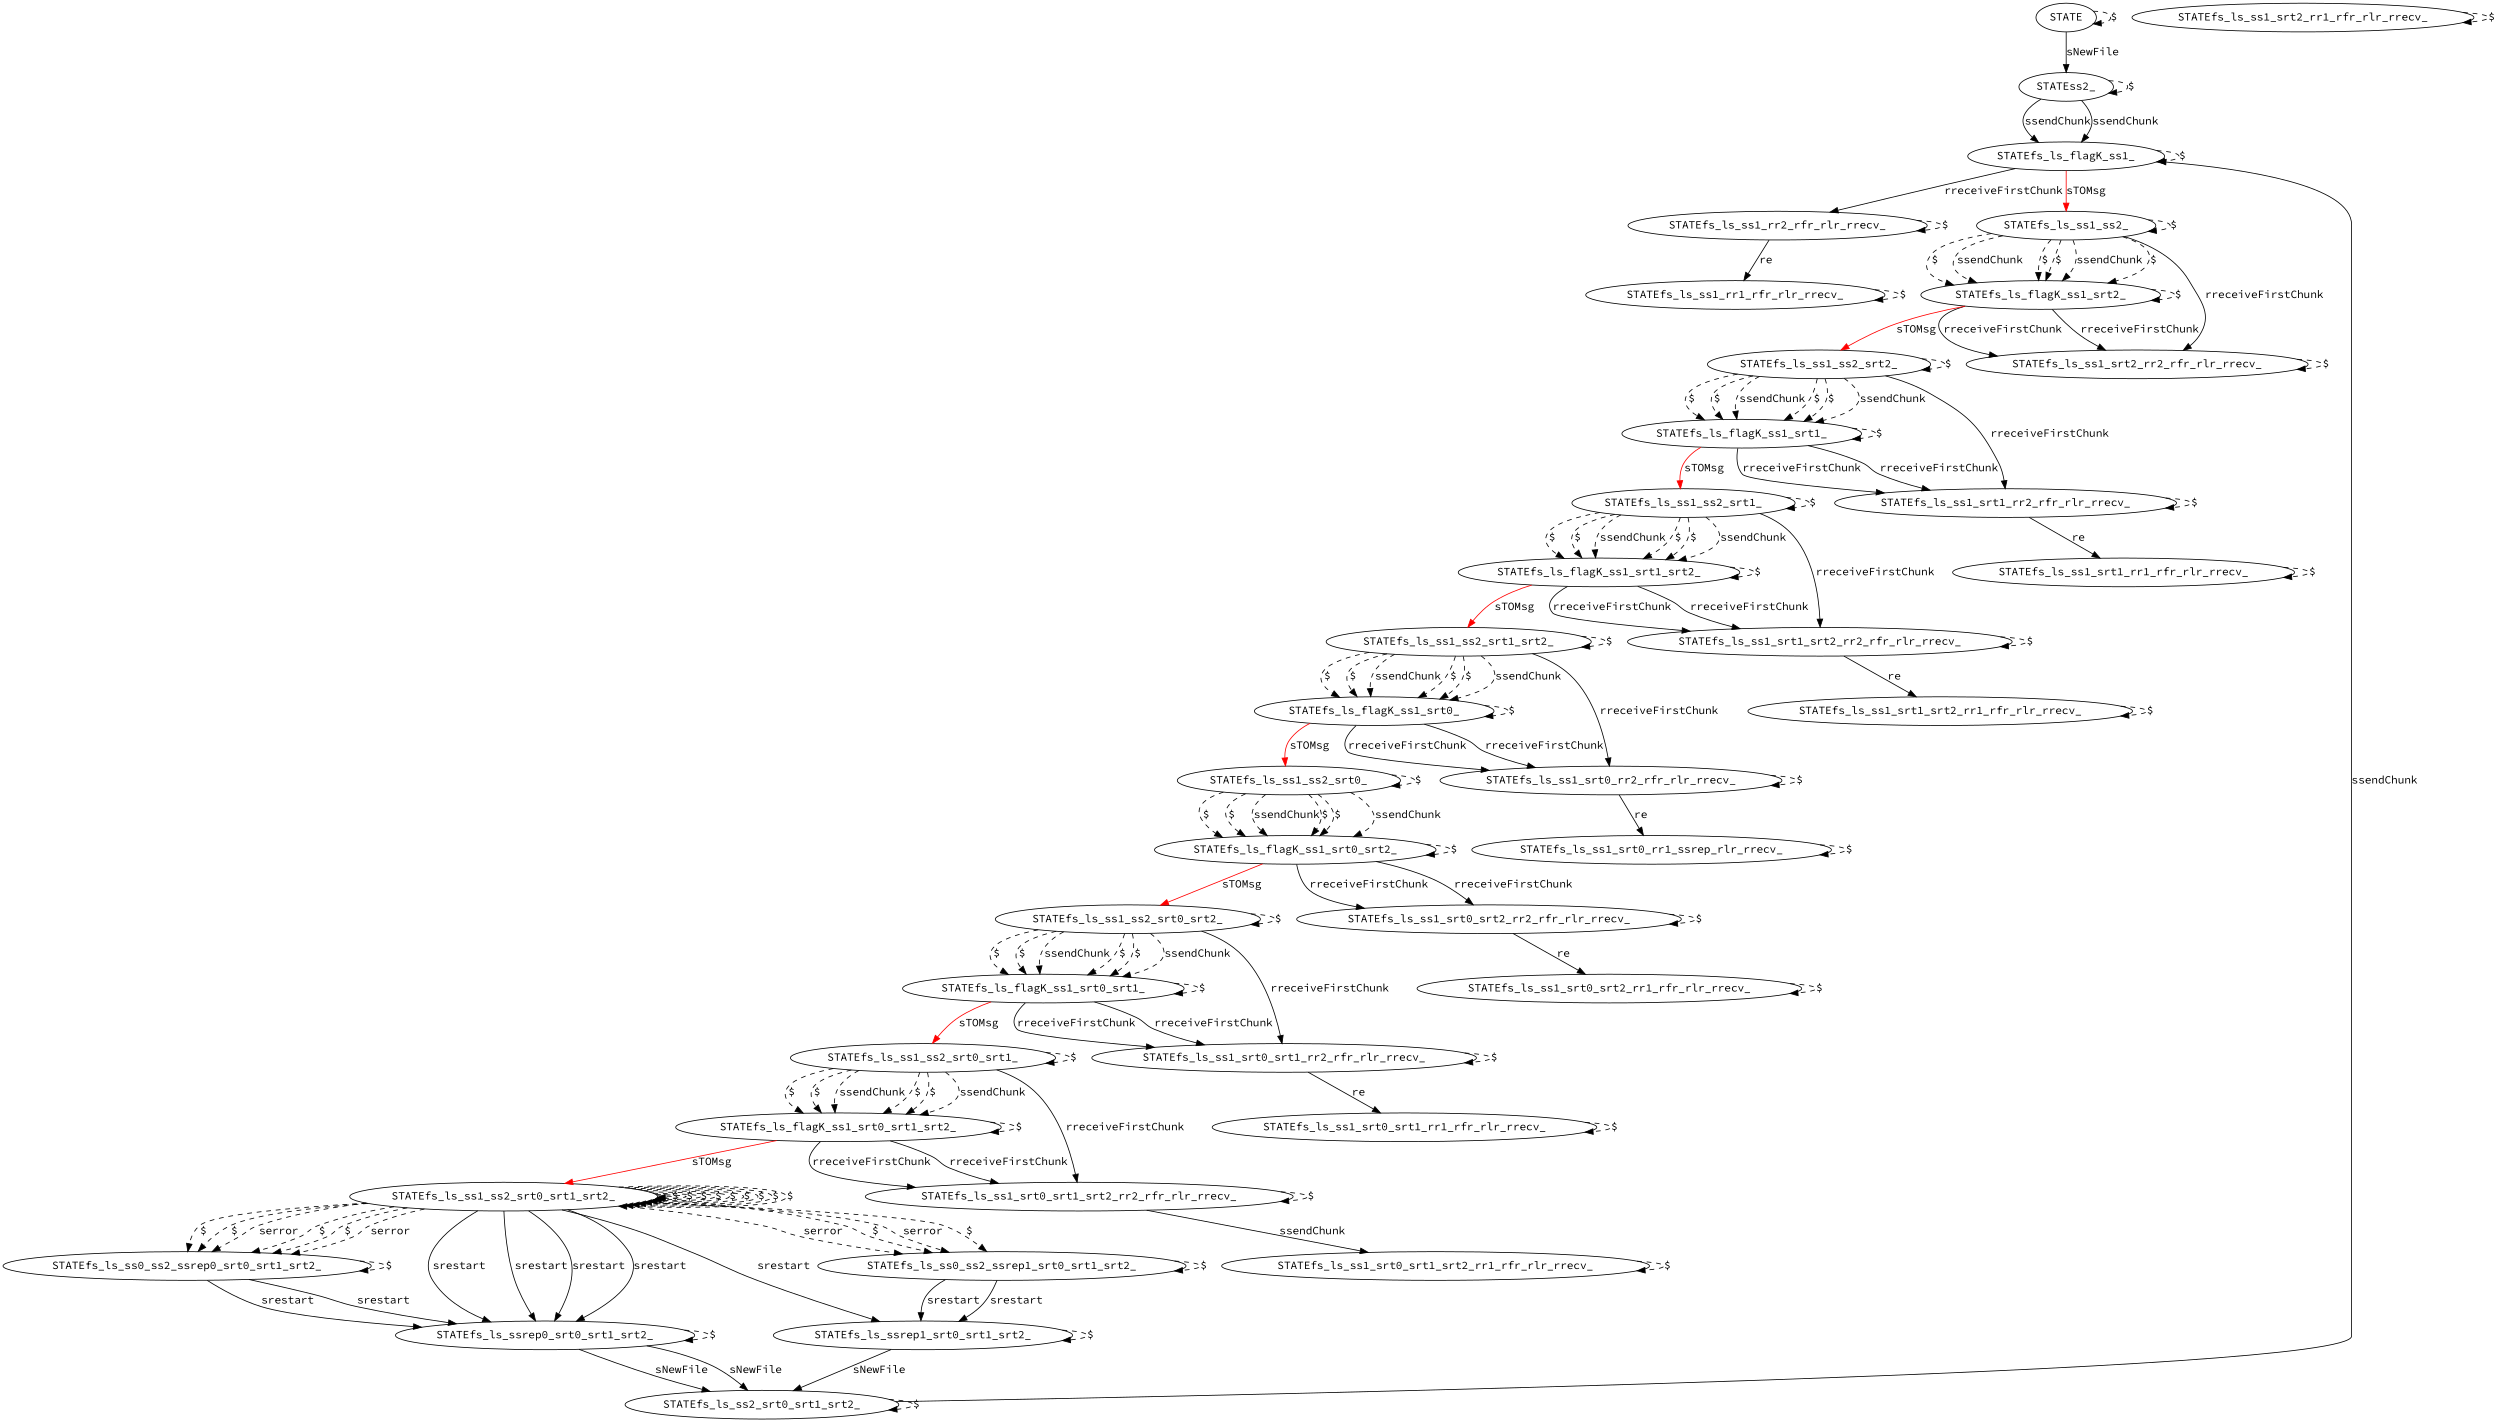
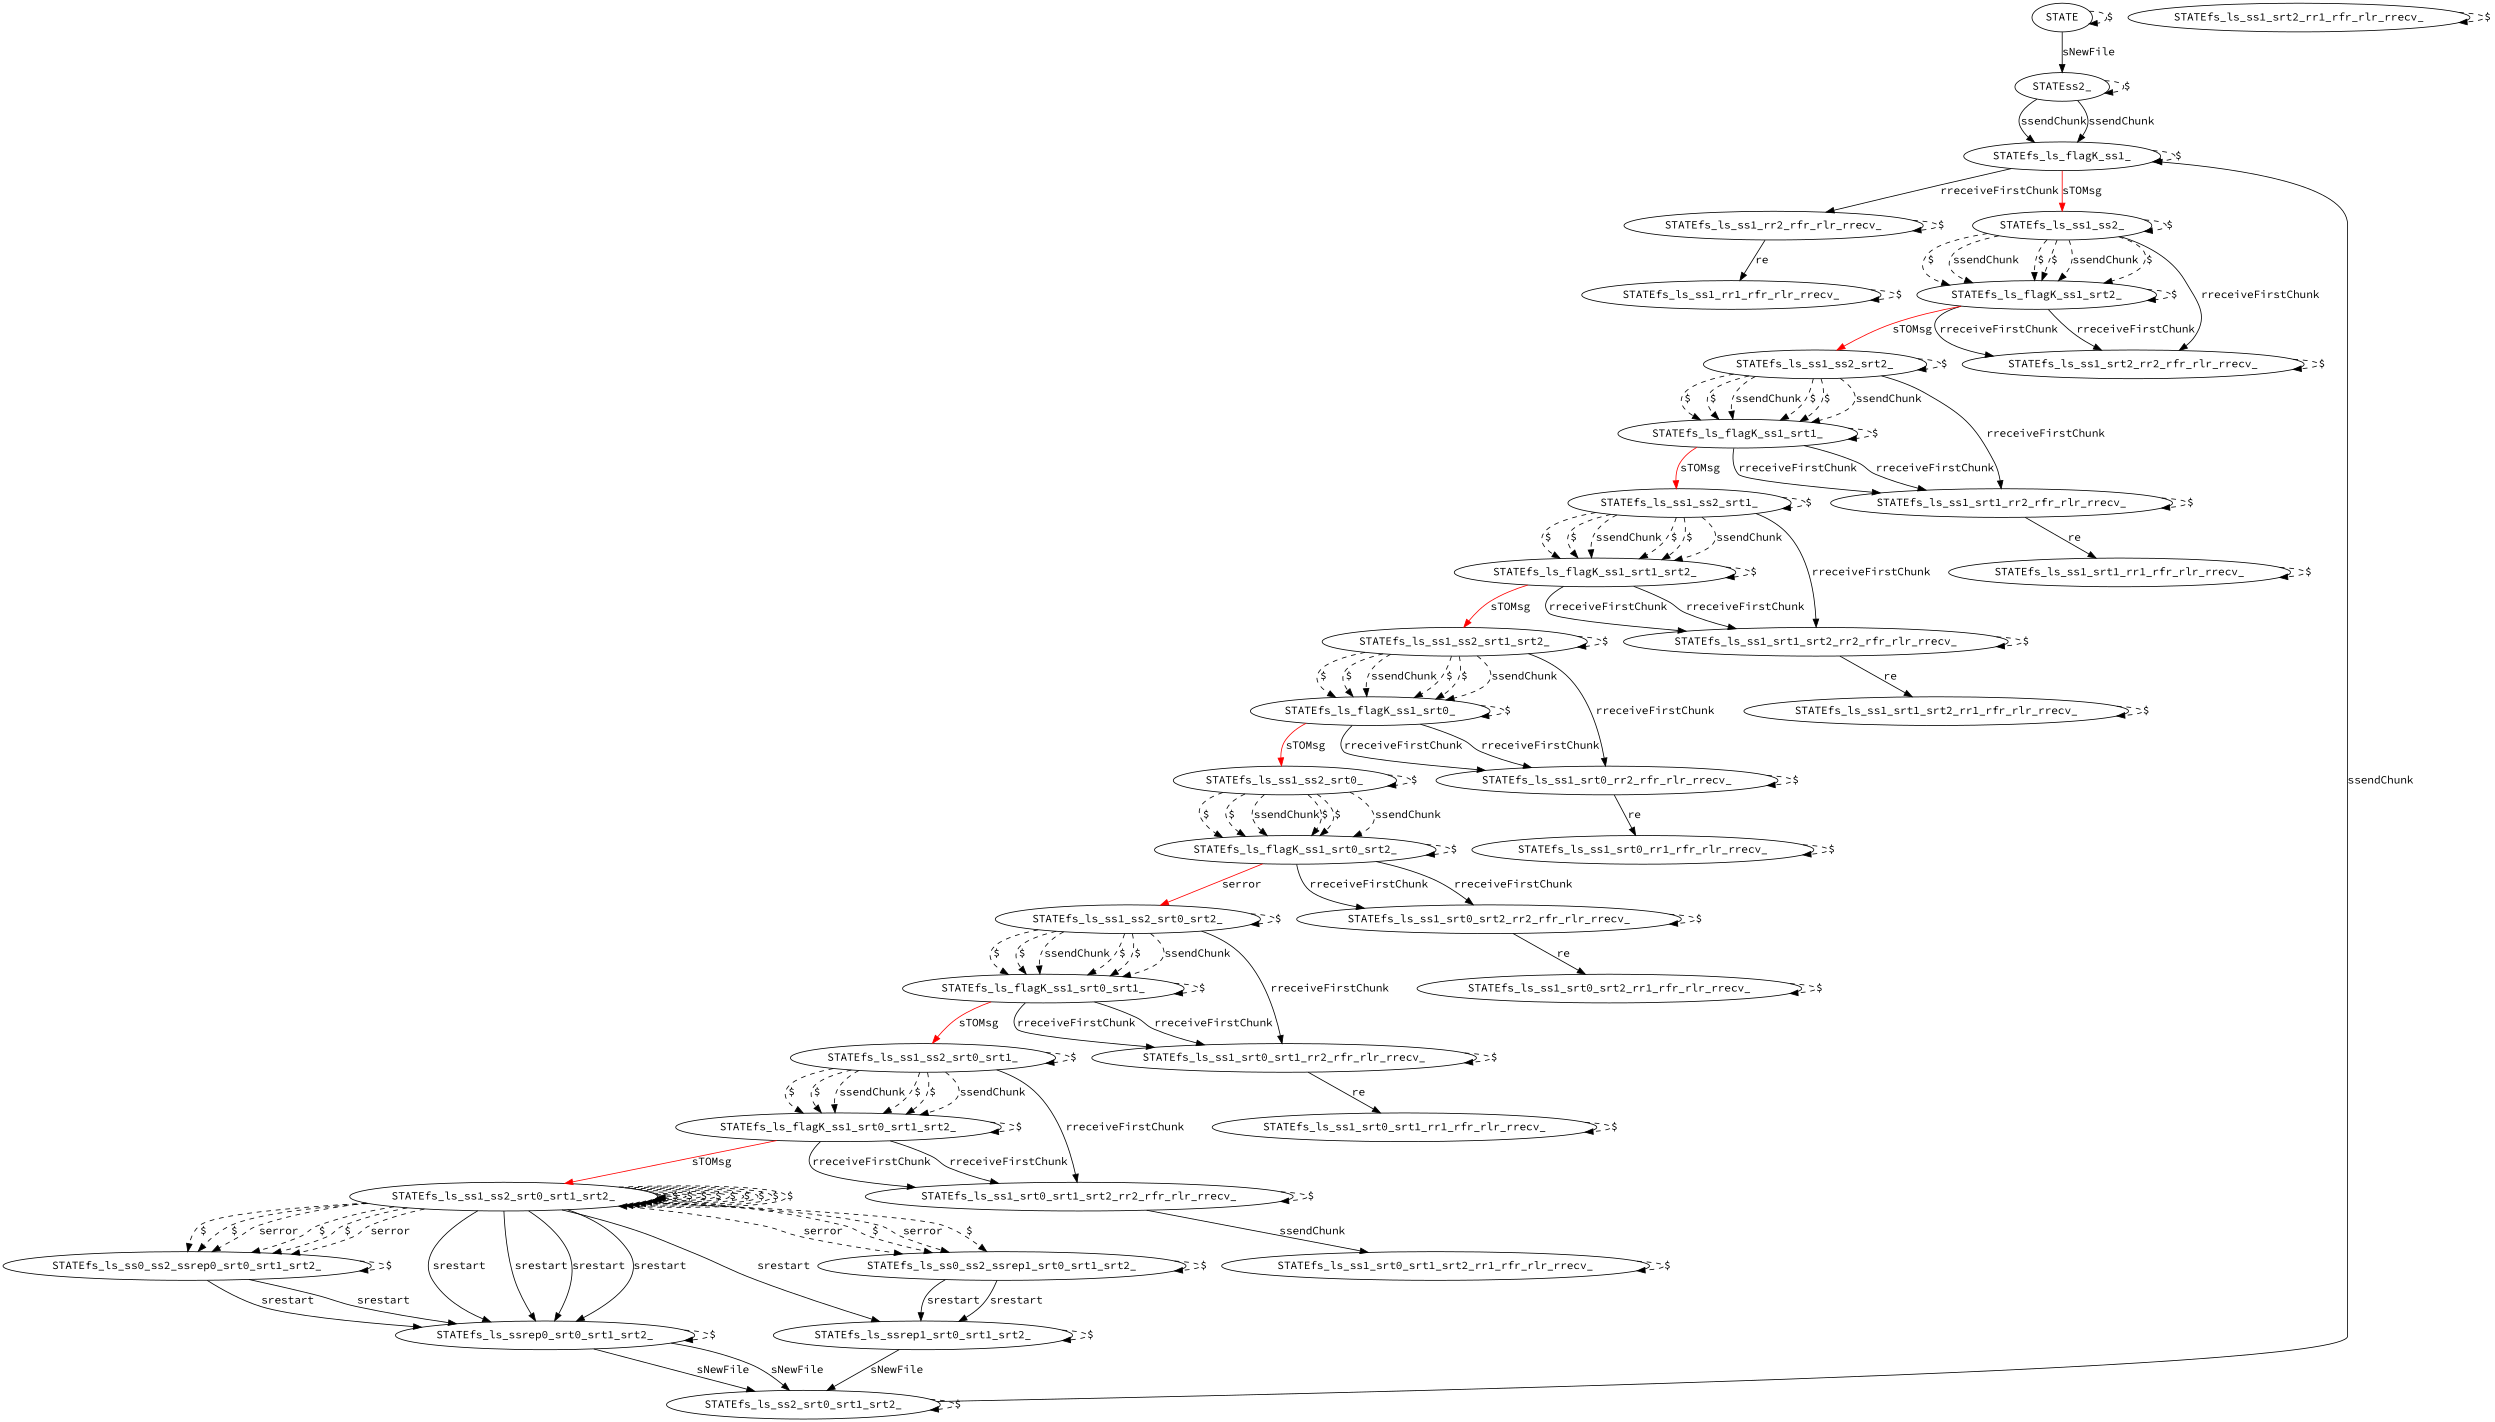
(1652, 850) -> (1643, 850)
(1242, 885) -> (1242, 885)
